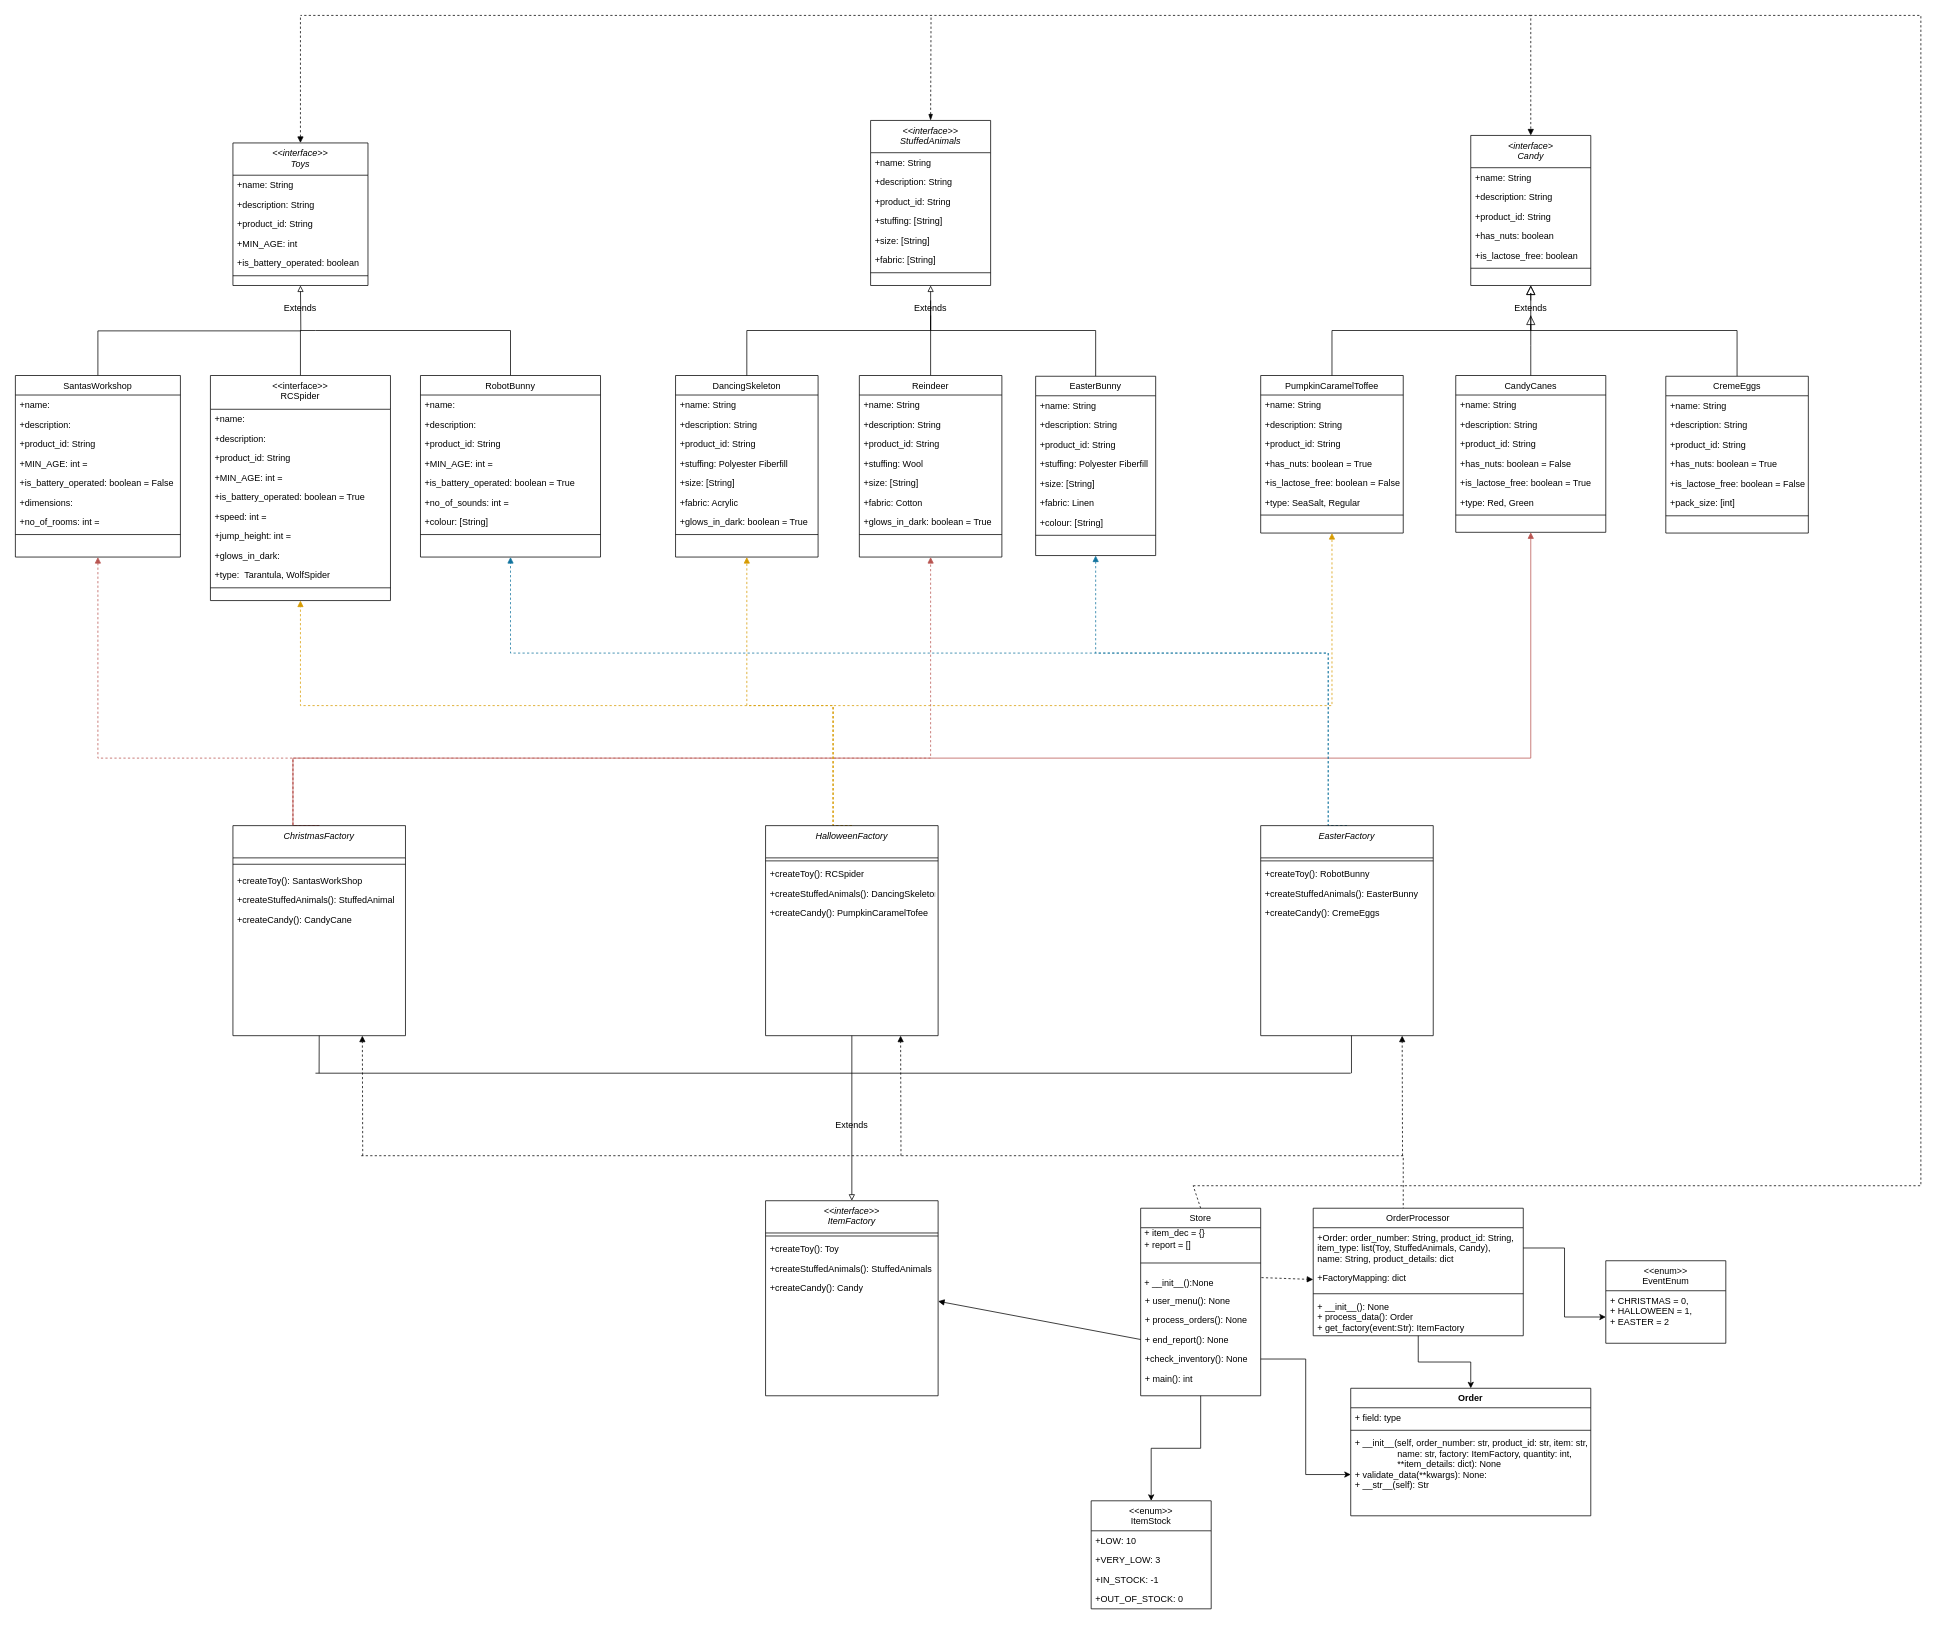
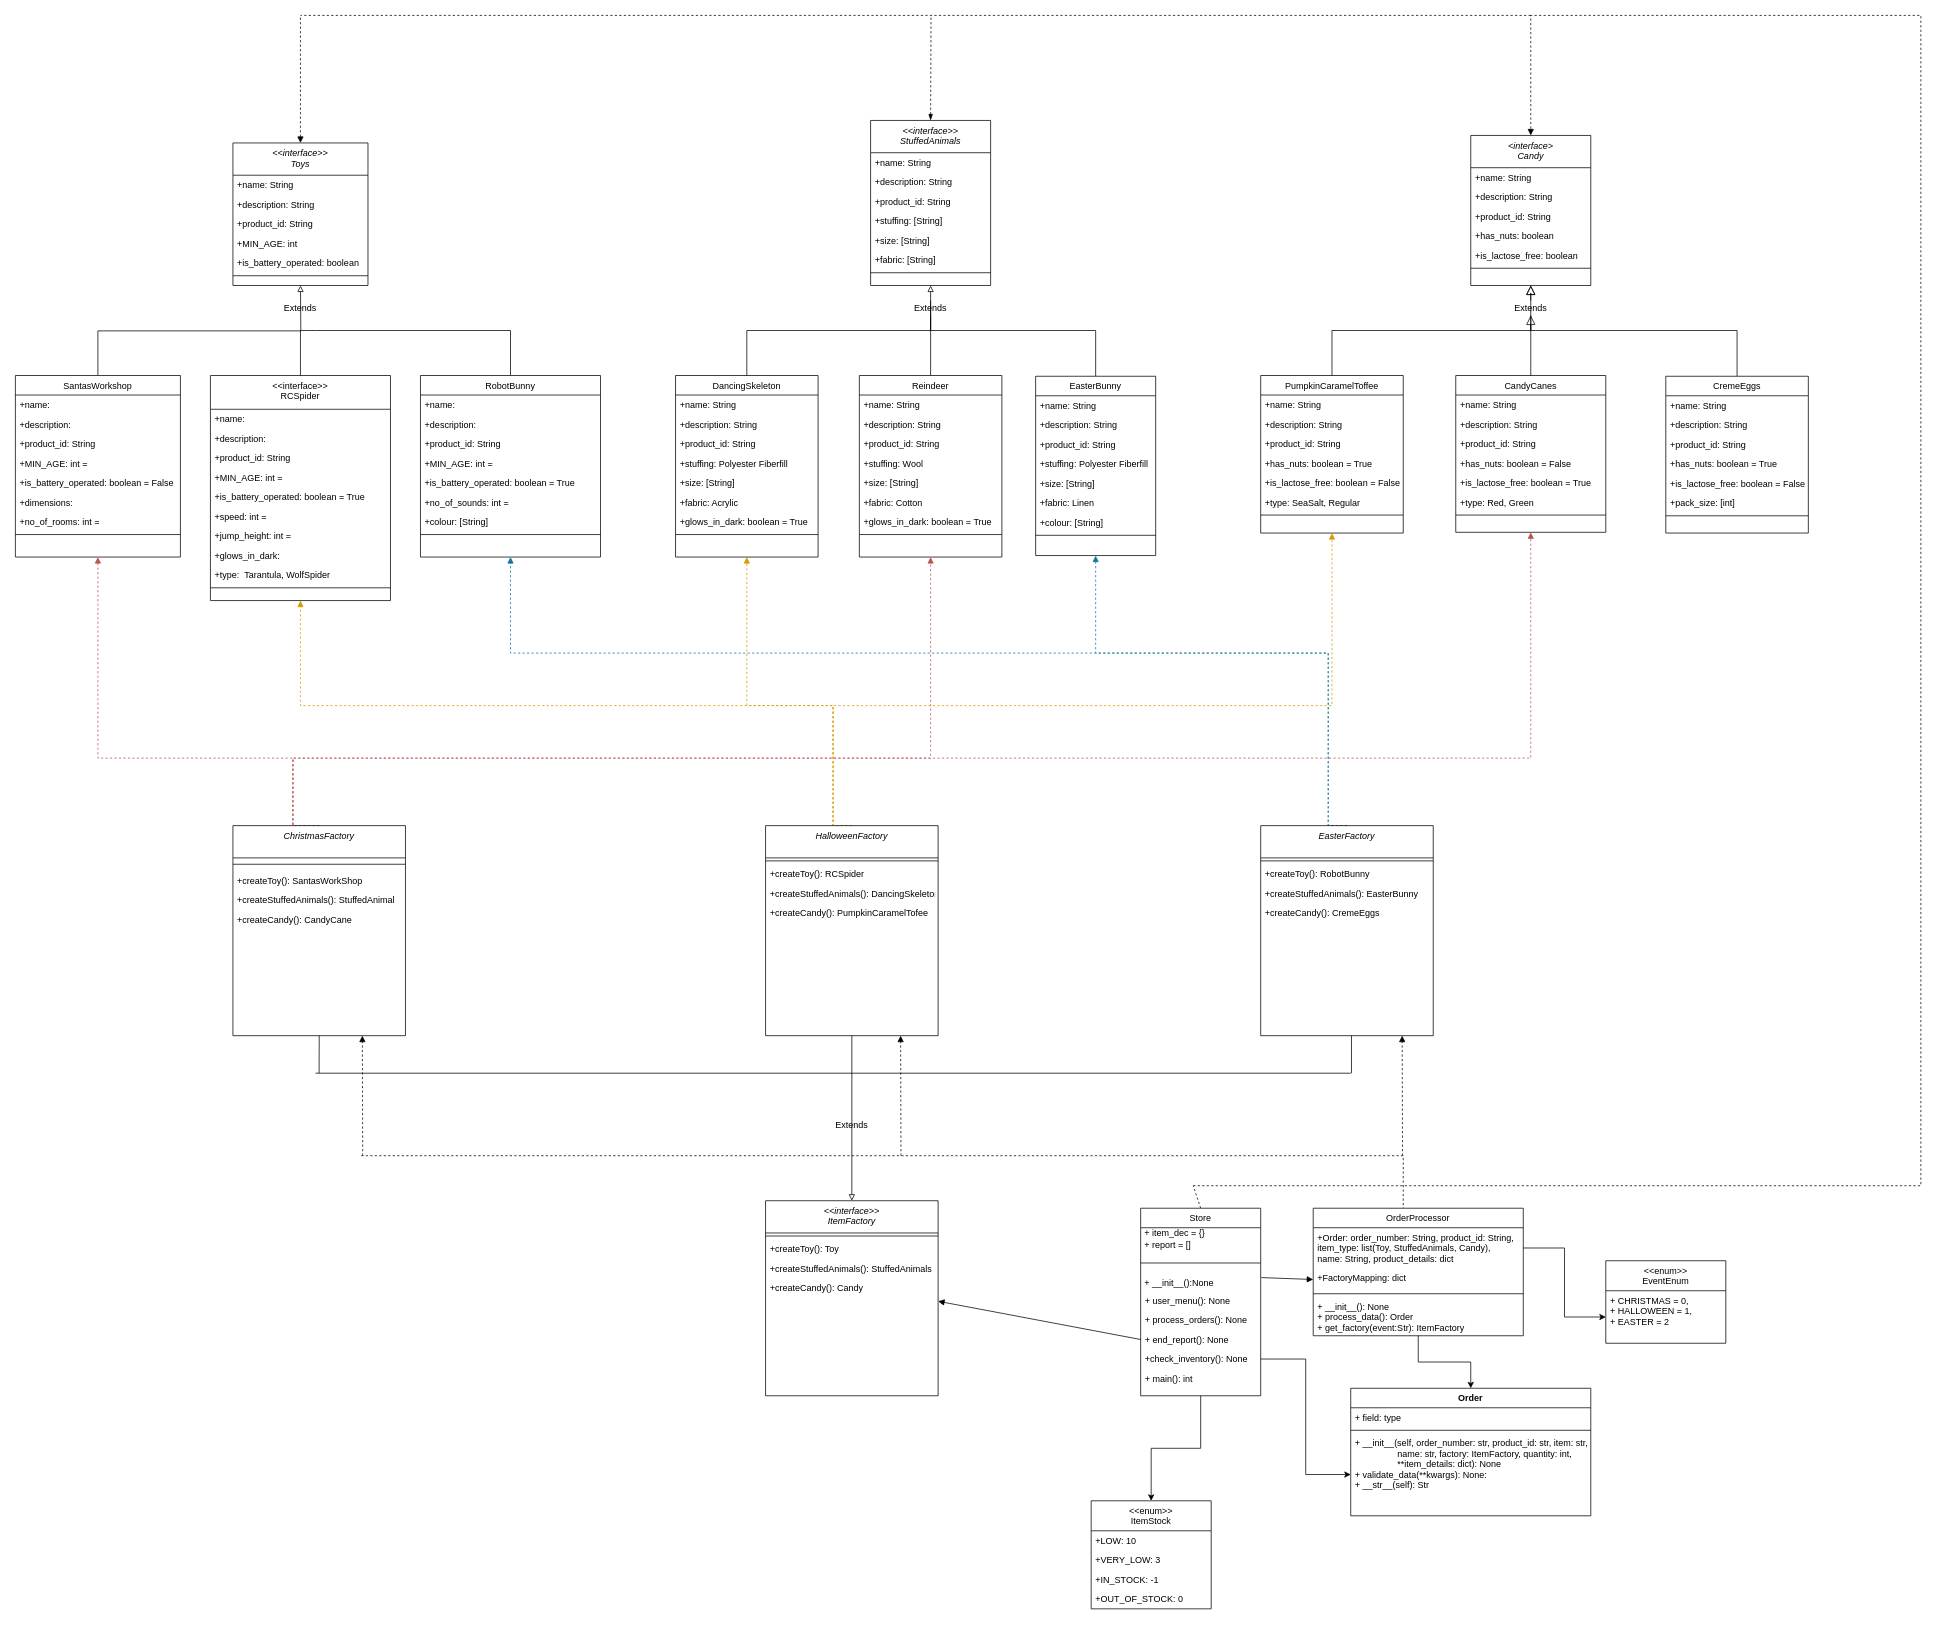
(1339, 758) -> (1339, 758)
(1284, 1278) -> (1284, 1278)
